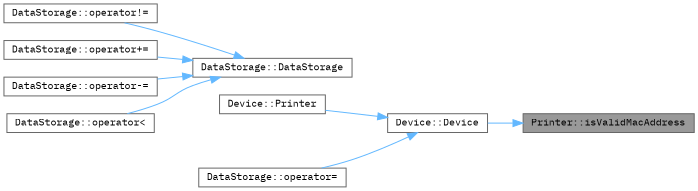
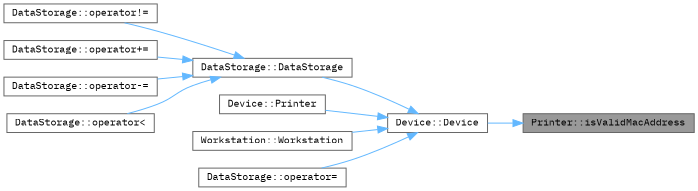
none -> (367, 91)
none -> (272, 141)
